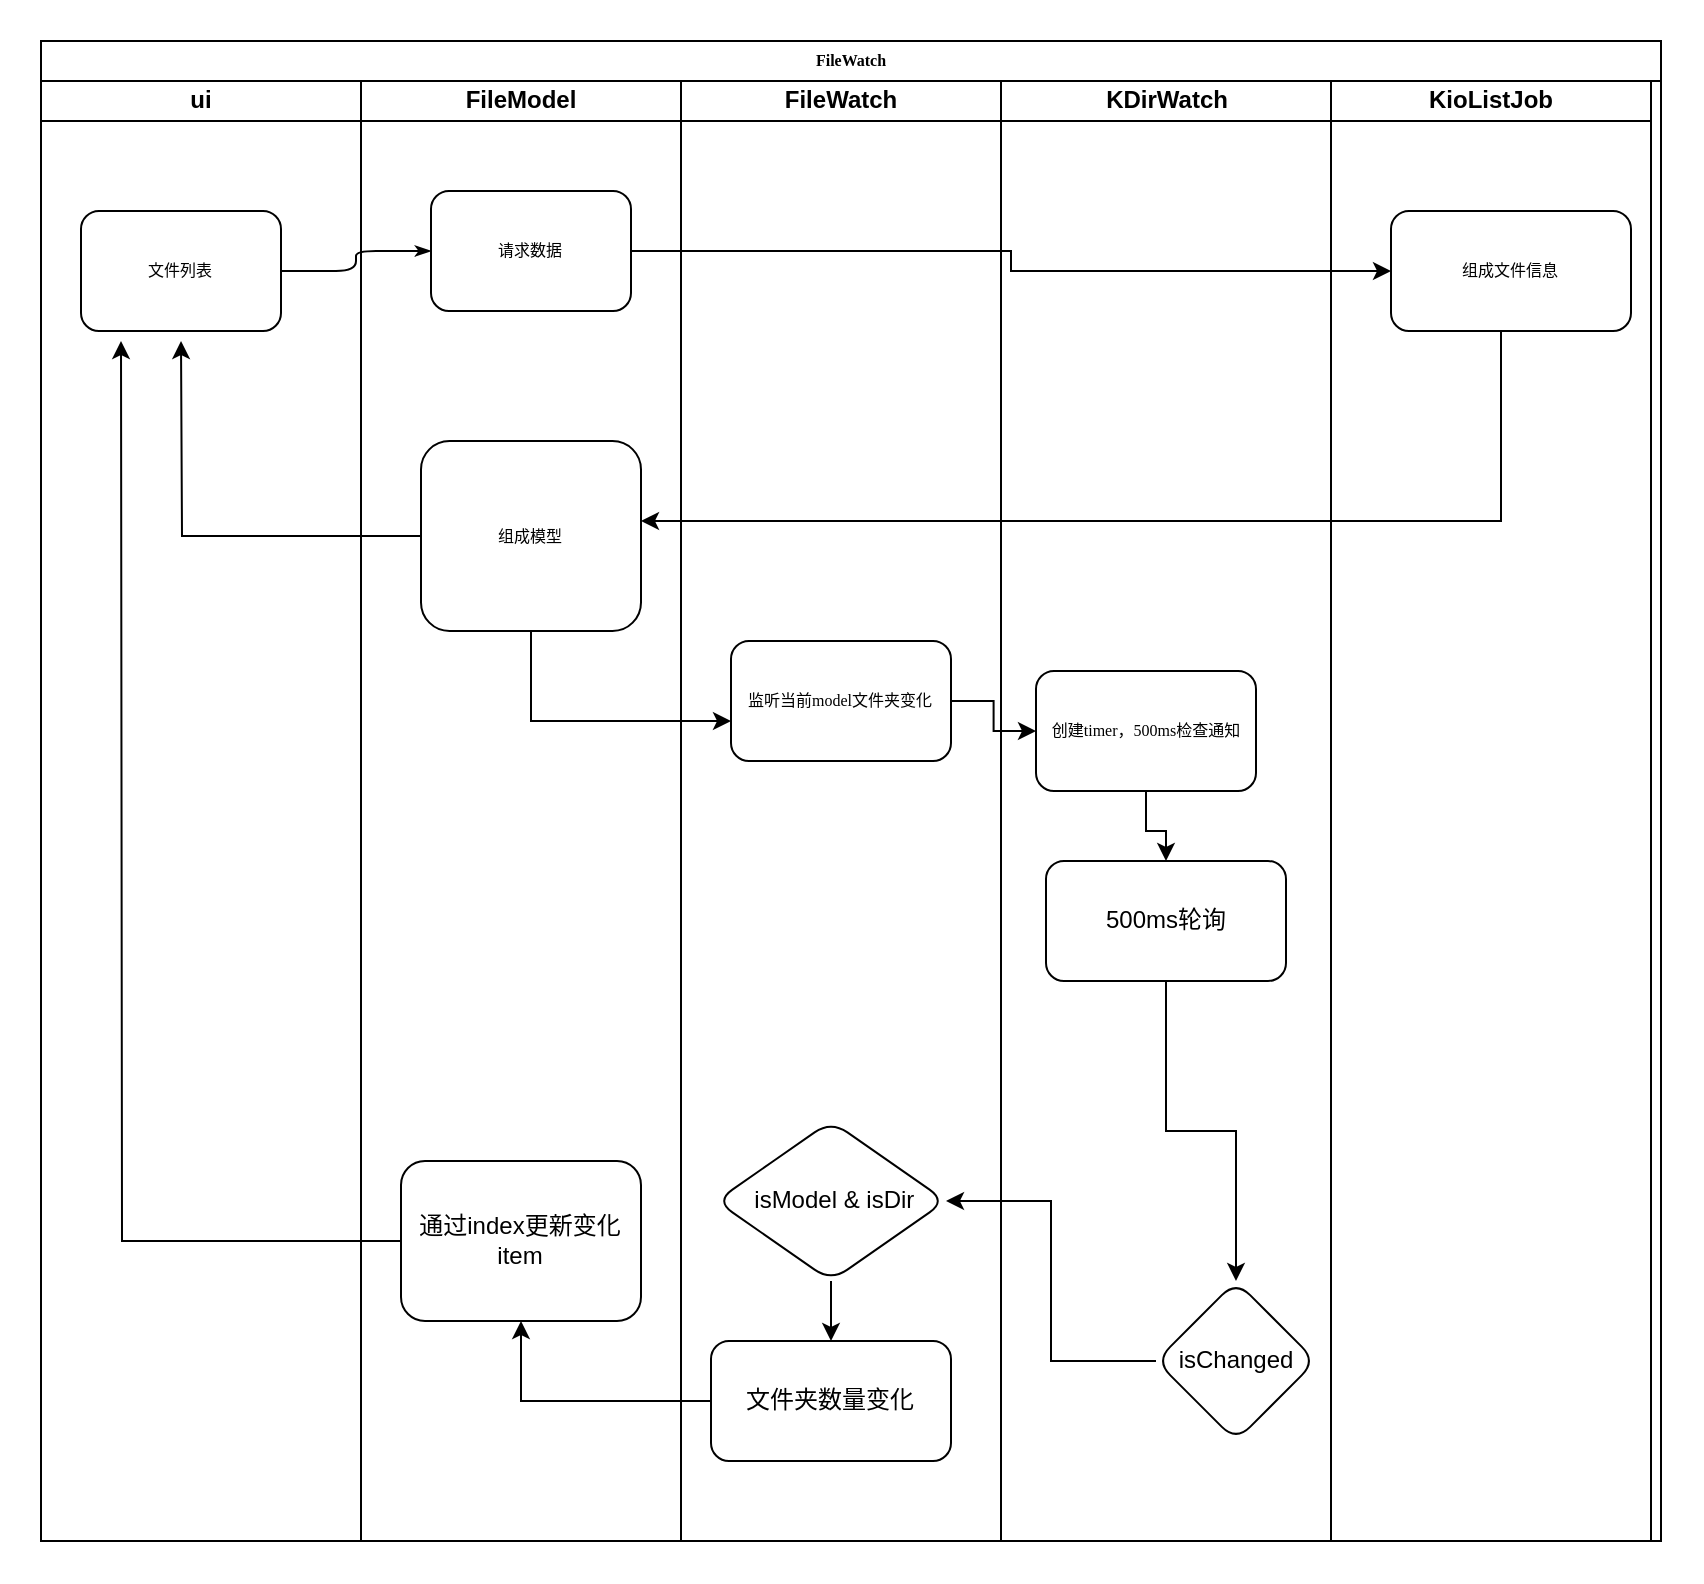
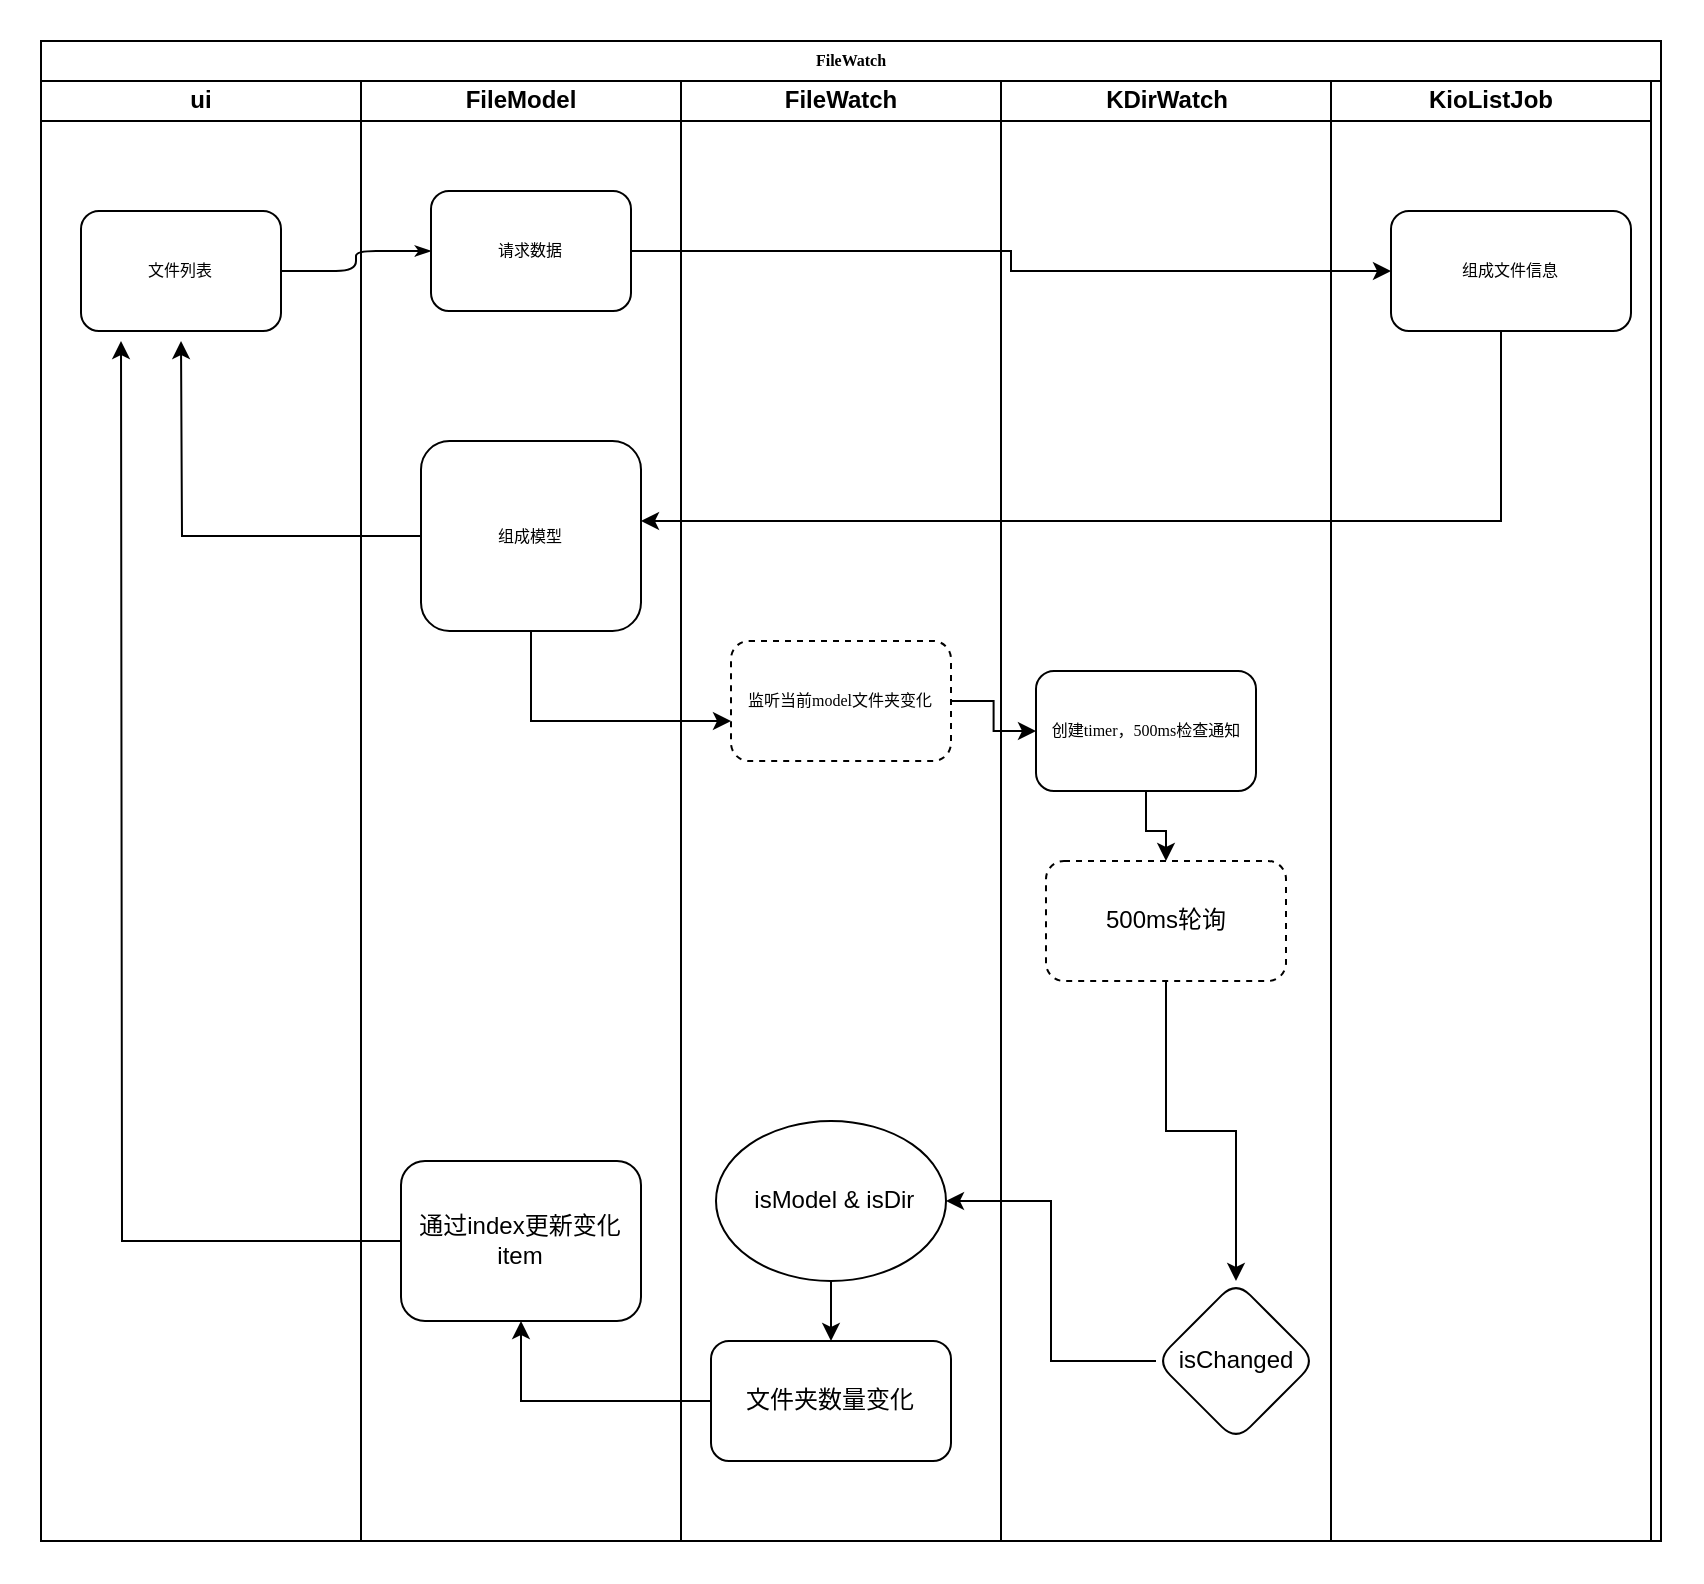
(841, 701) -> (841, 701)
(1166, 921) -> (1166, 921)
(831, 1201) -> (831, 1201)
